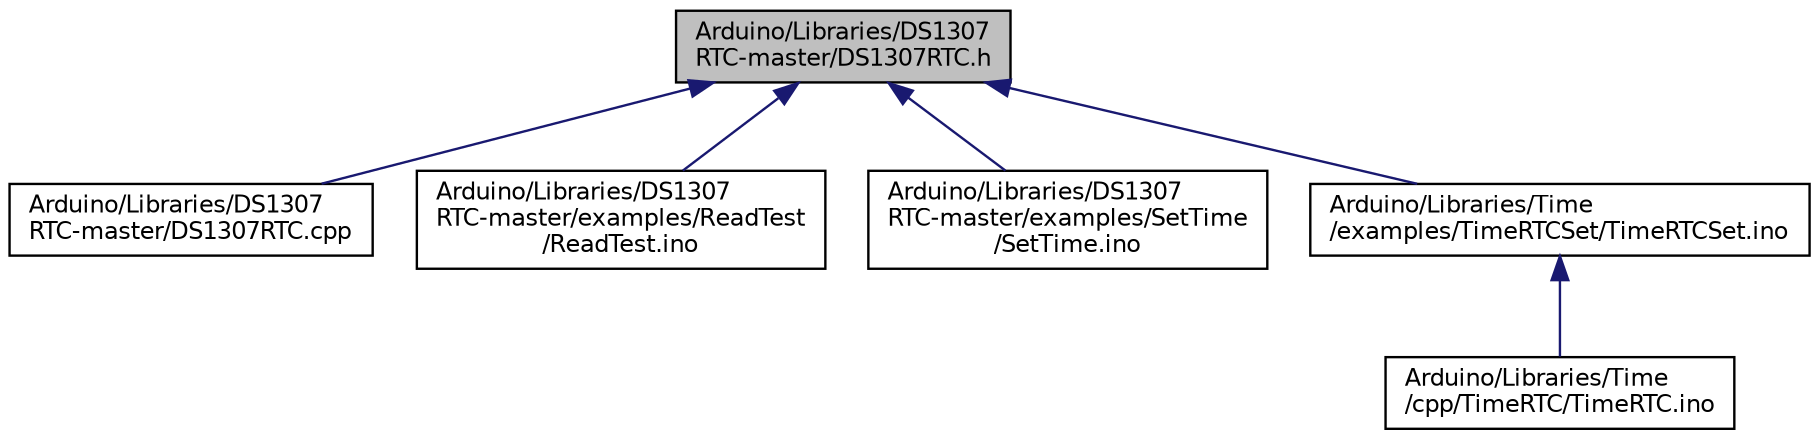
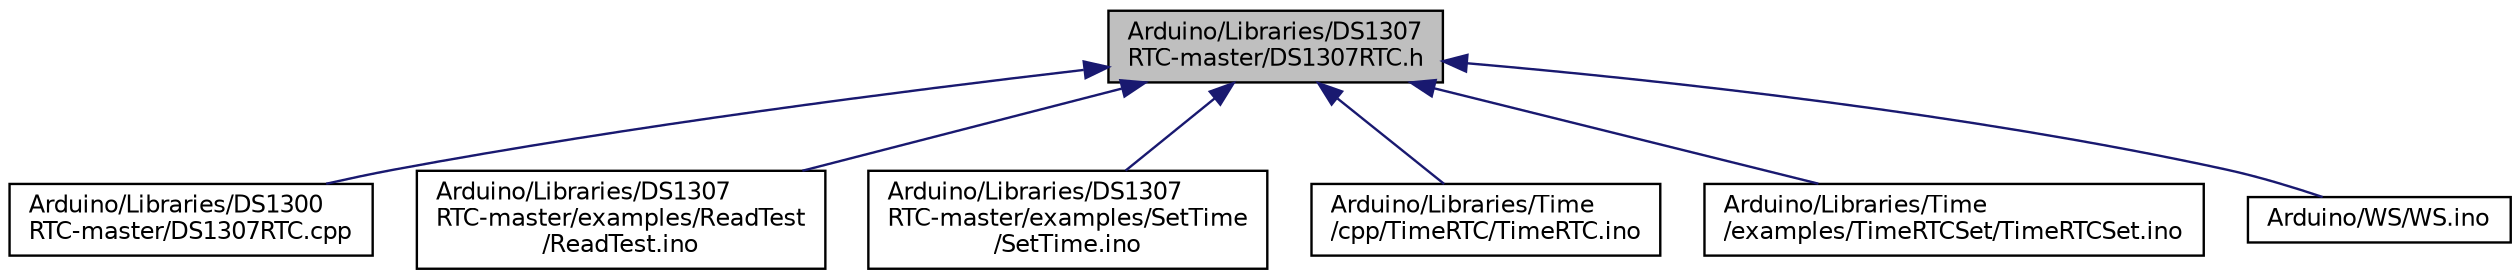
(191, 220) -> (191, 220)
none -> (2379, 220)
(1560, 318) -> (1391, 141)
